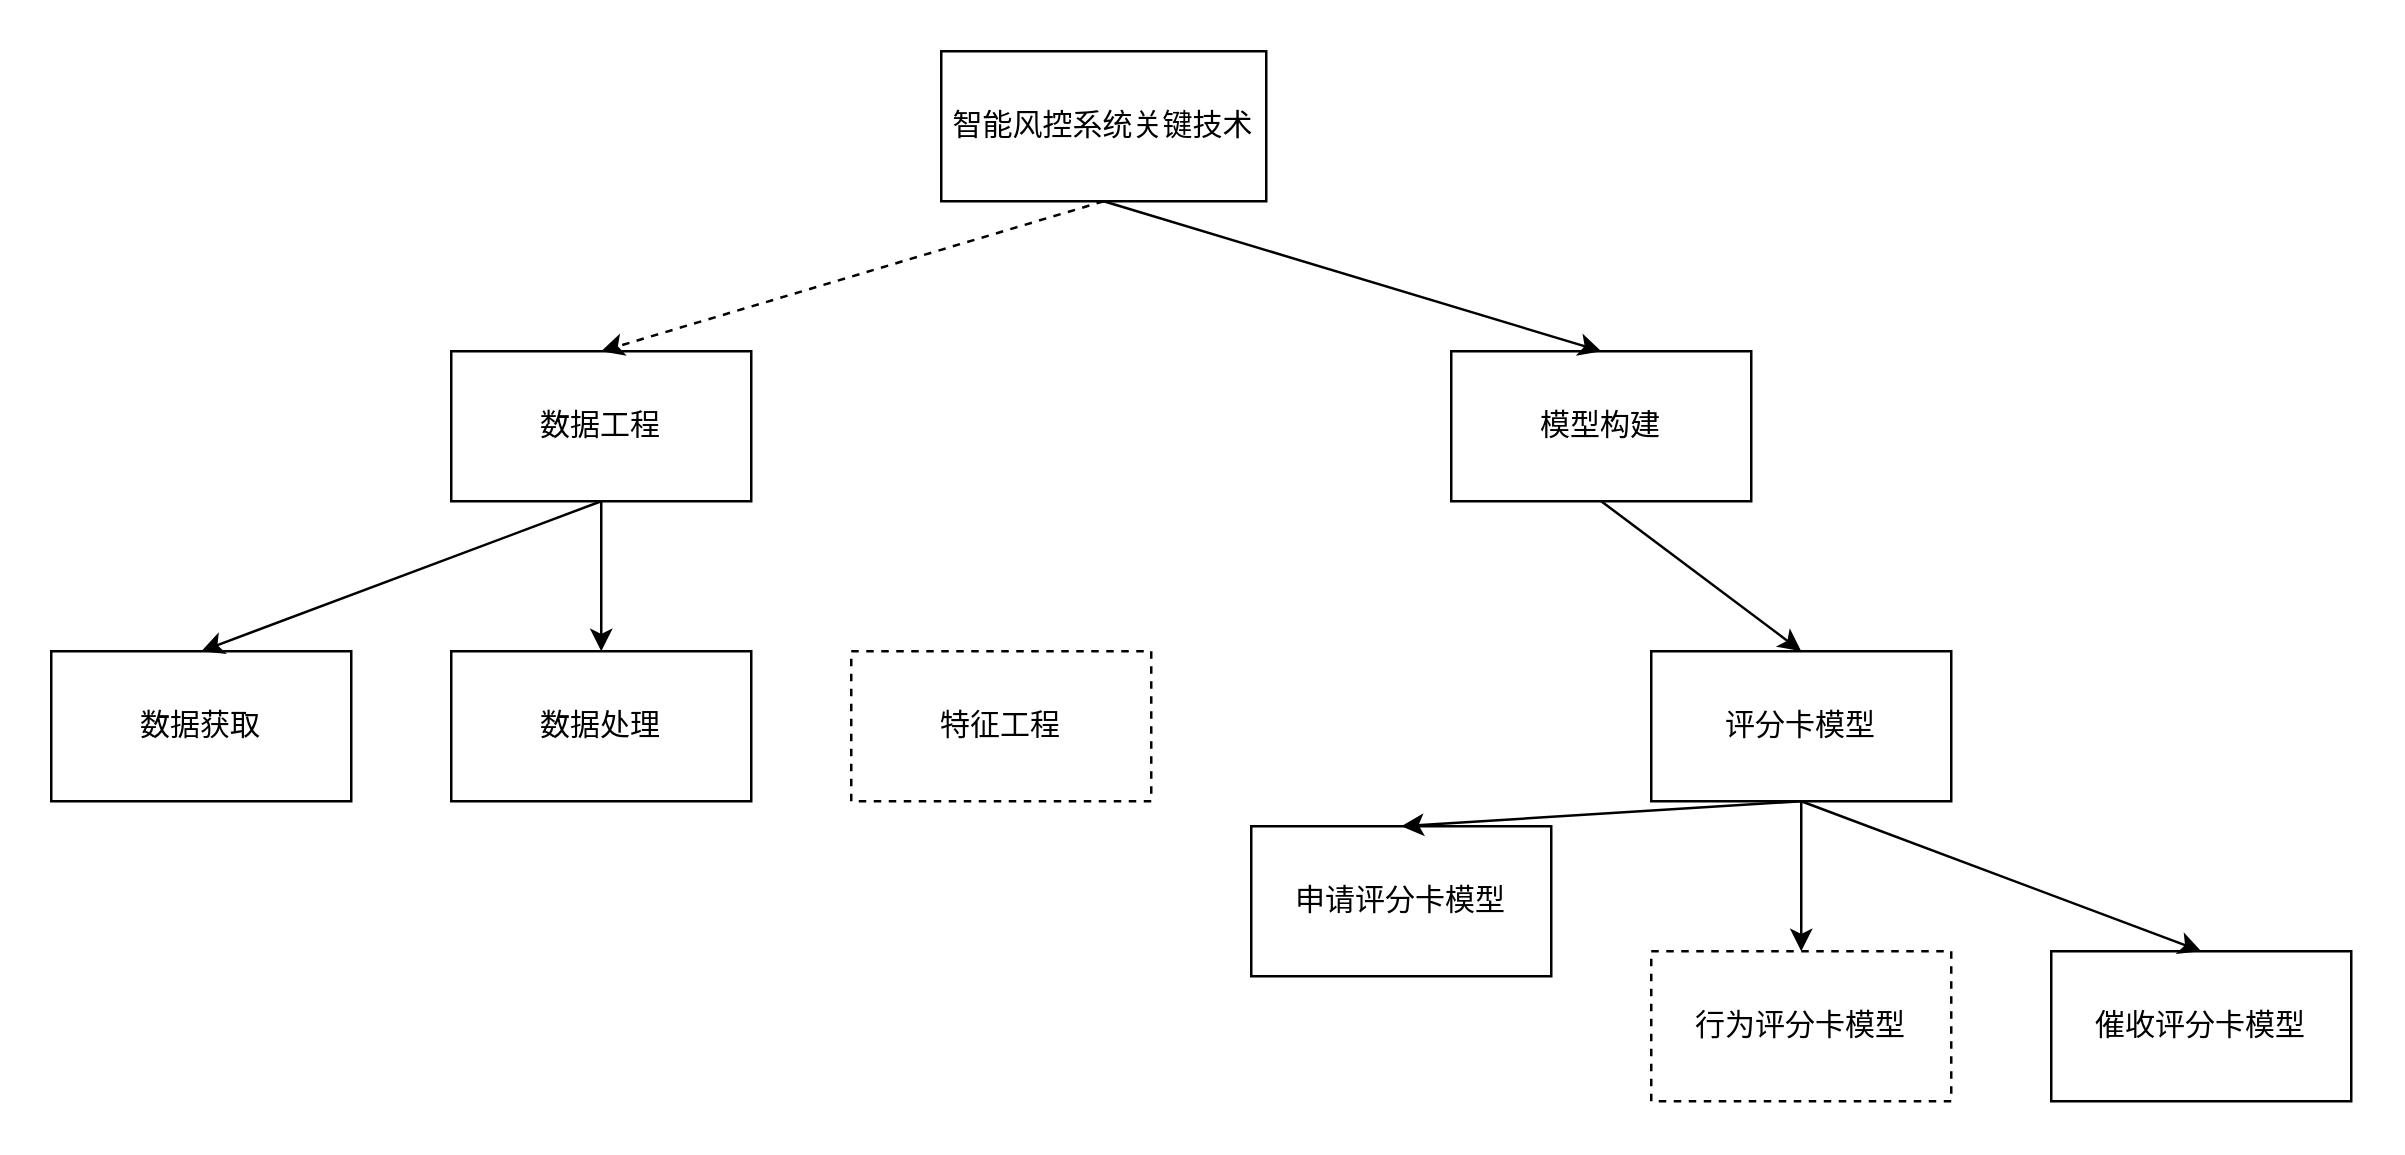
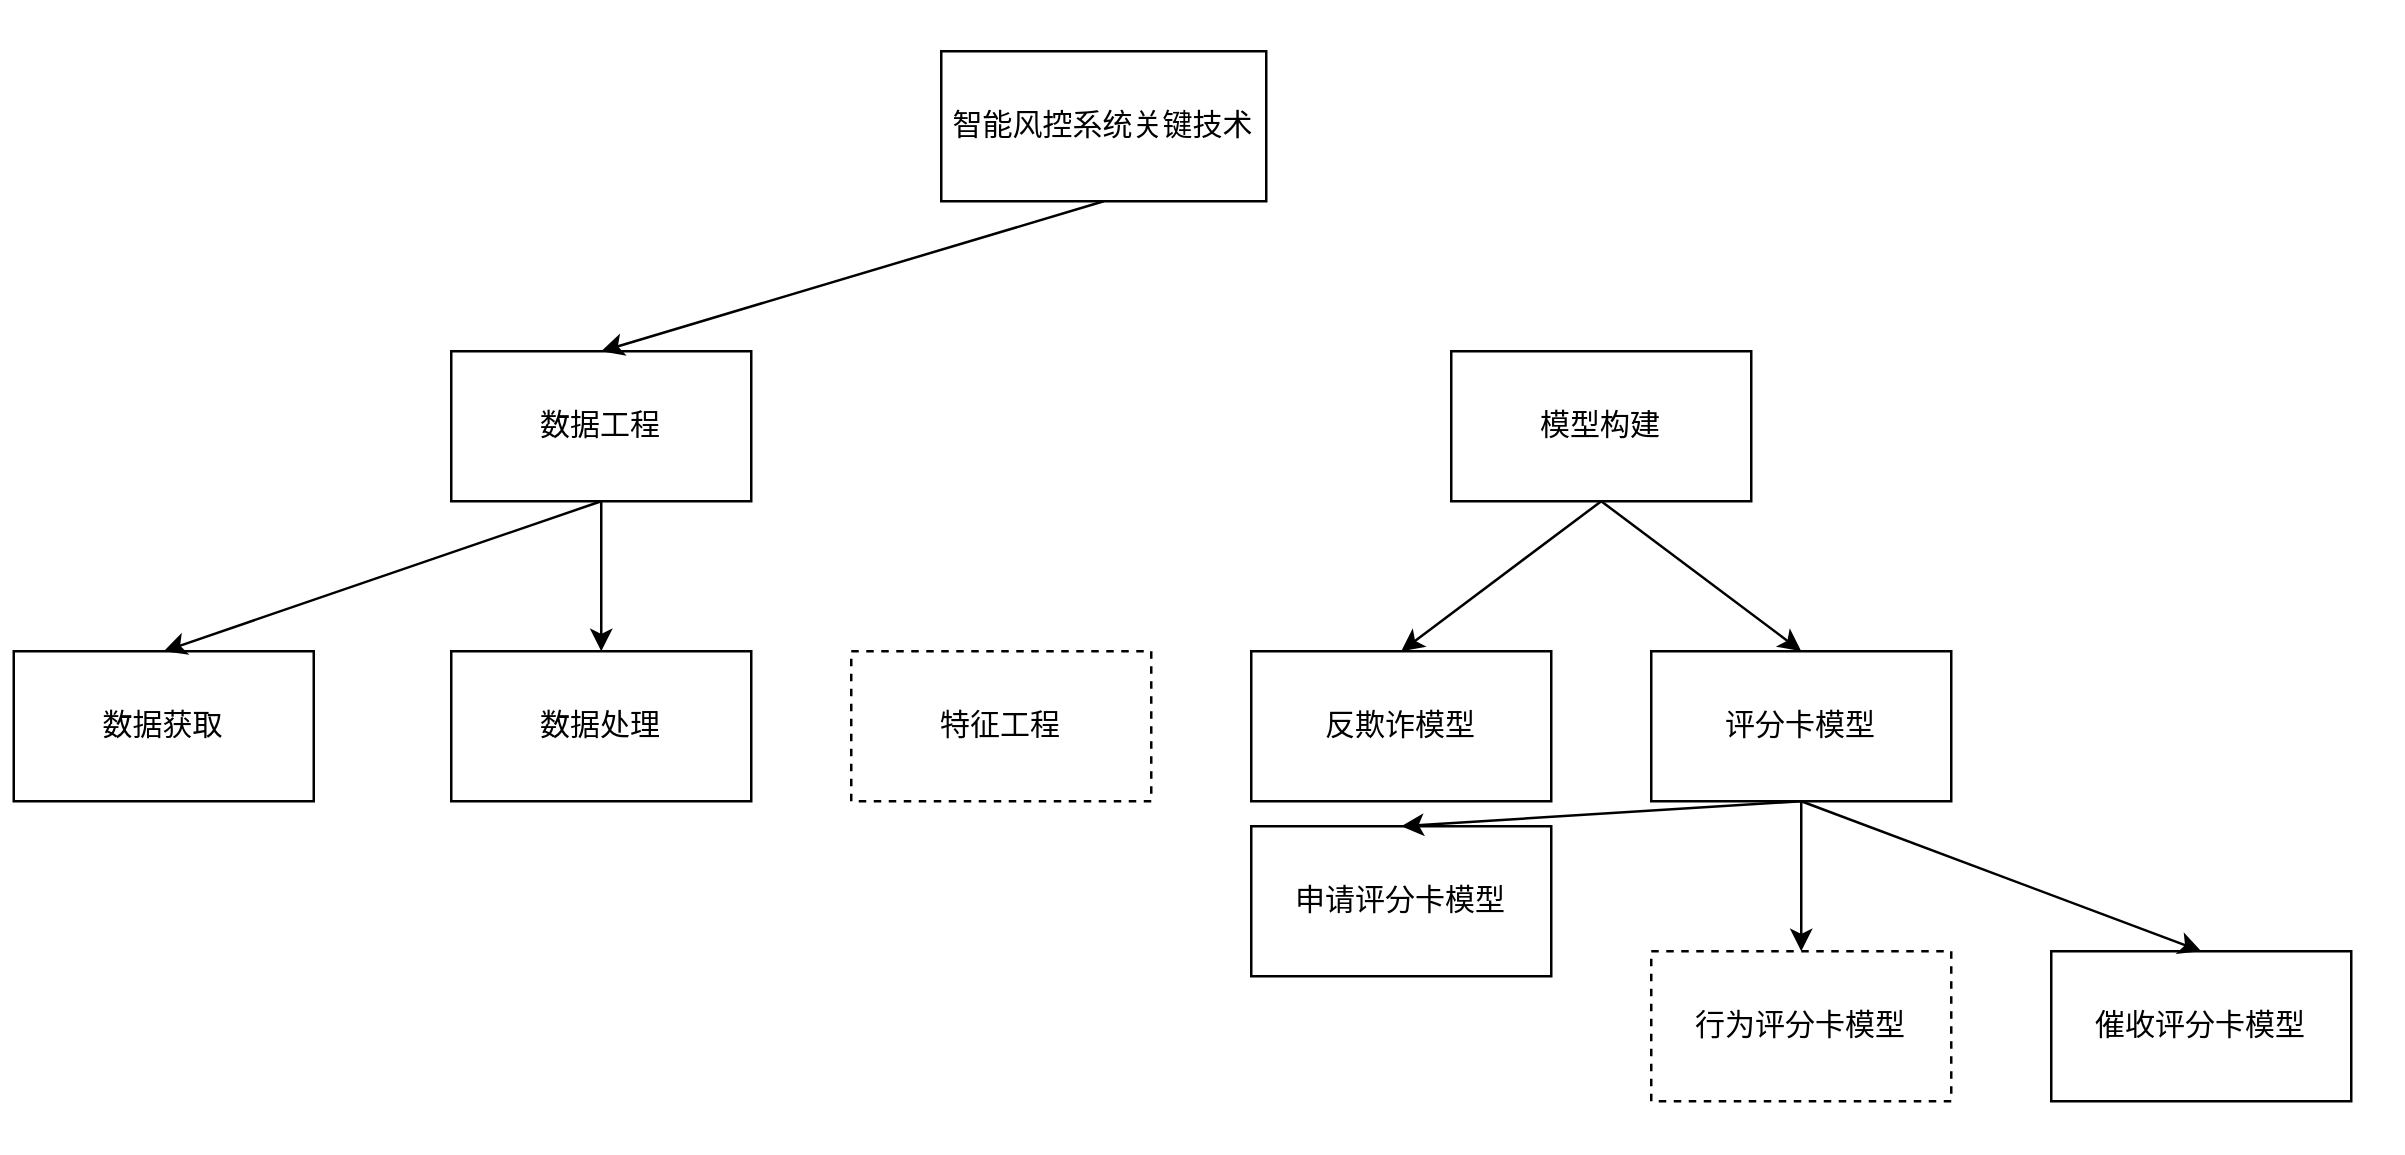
(1345, 274) -> none
(857, 275) -> (857, 275)
none -> (1508, 571)
(201, 726) -> (164, 726)
none -> (1401, 726)
